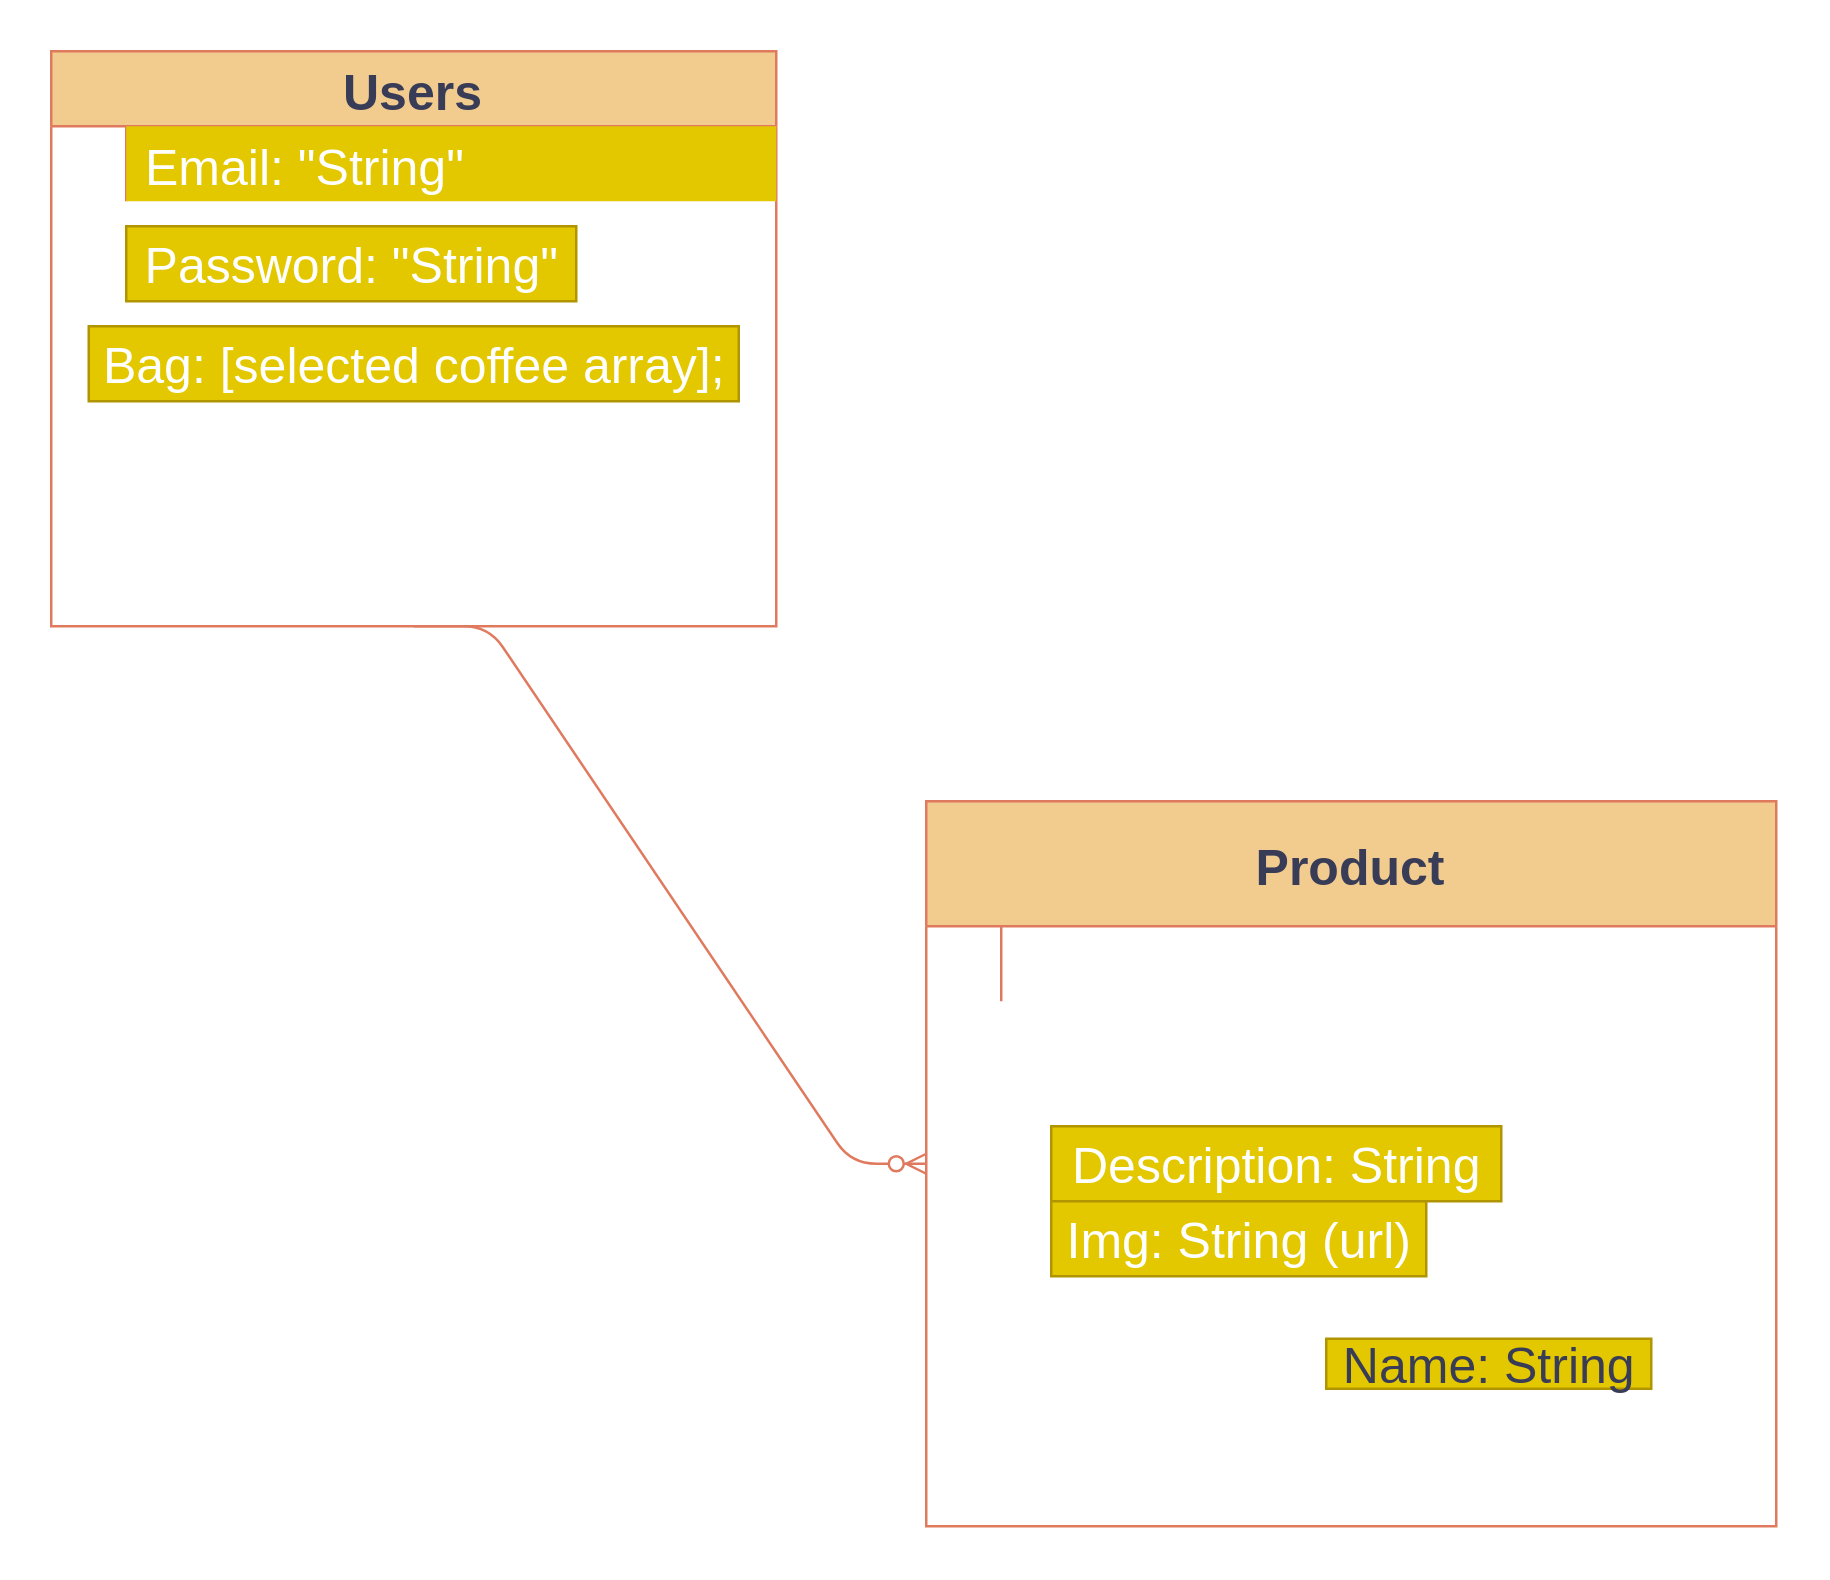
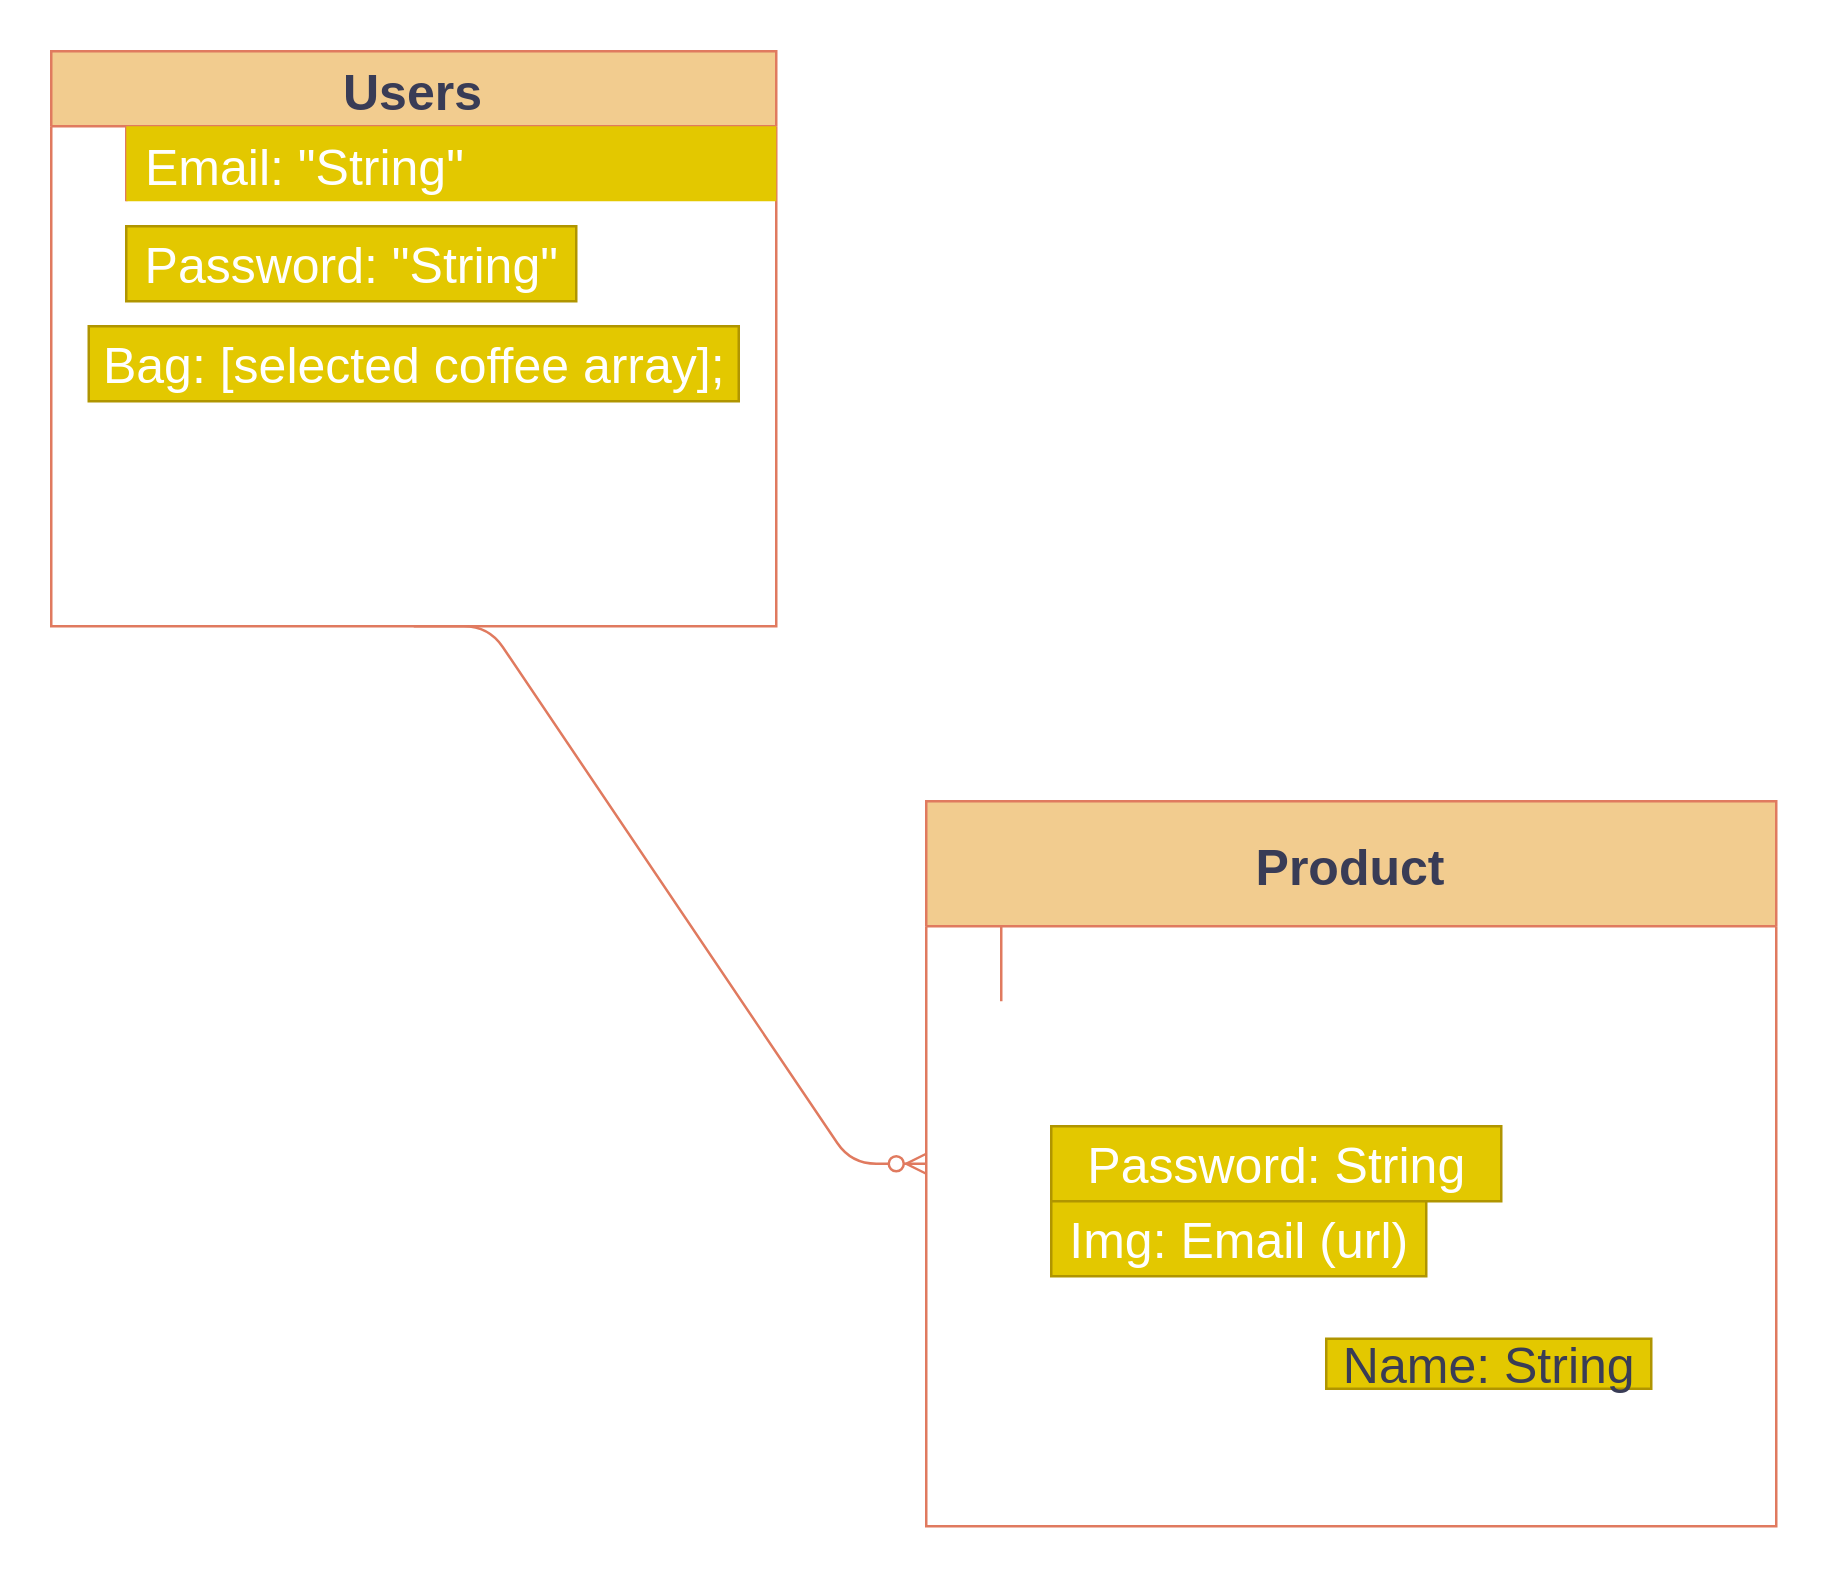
(1278, 1164) -> (1278, 1164)
(1240, 1239) -> (1240, 1239)
